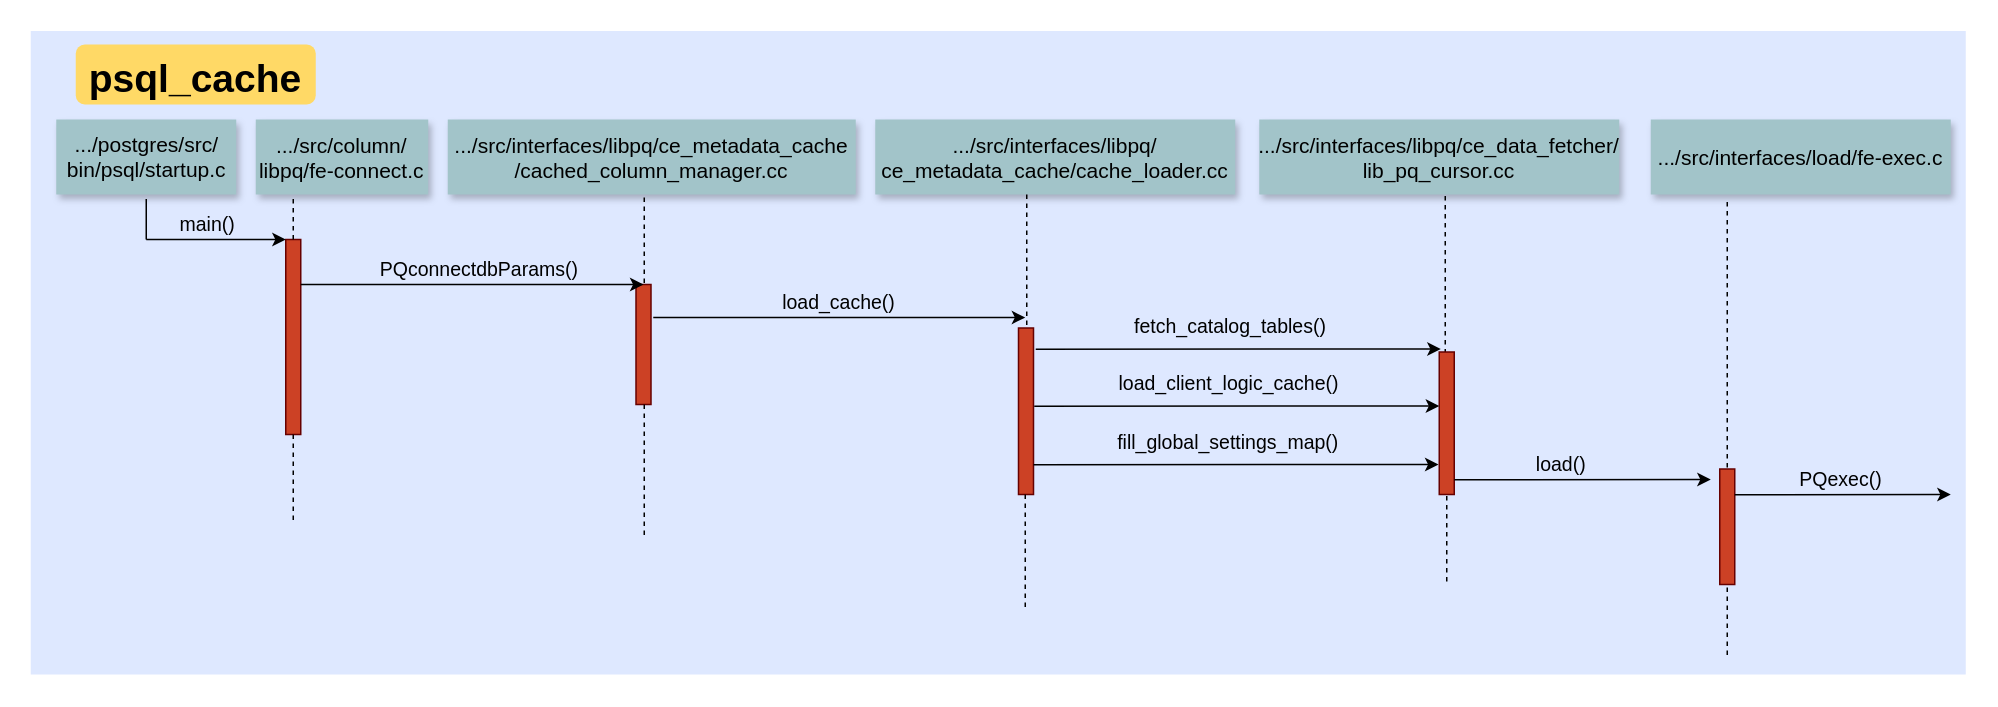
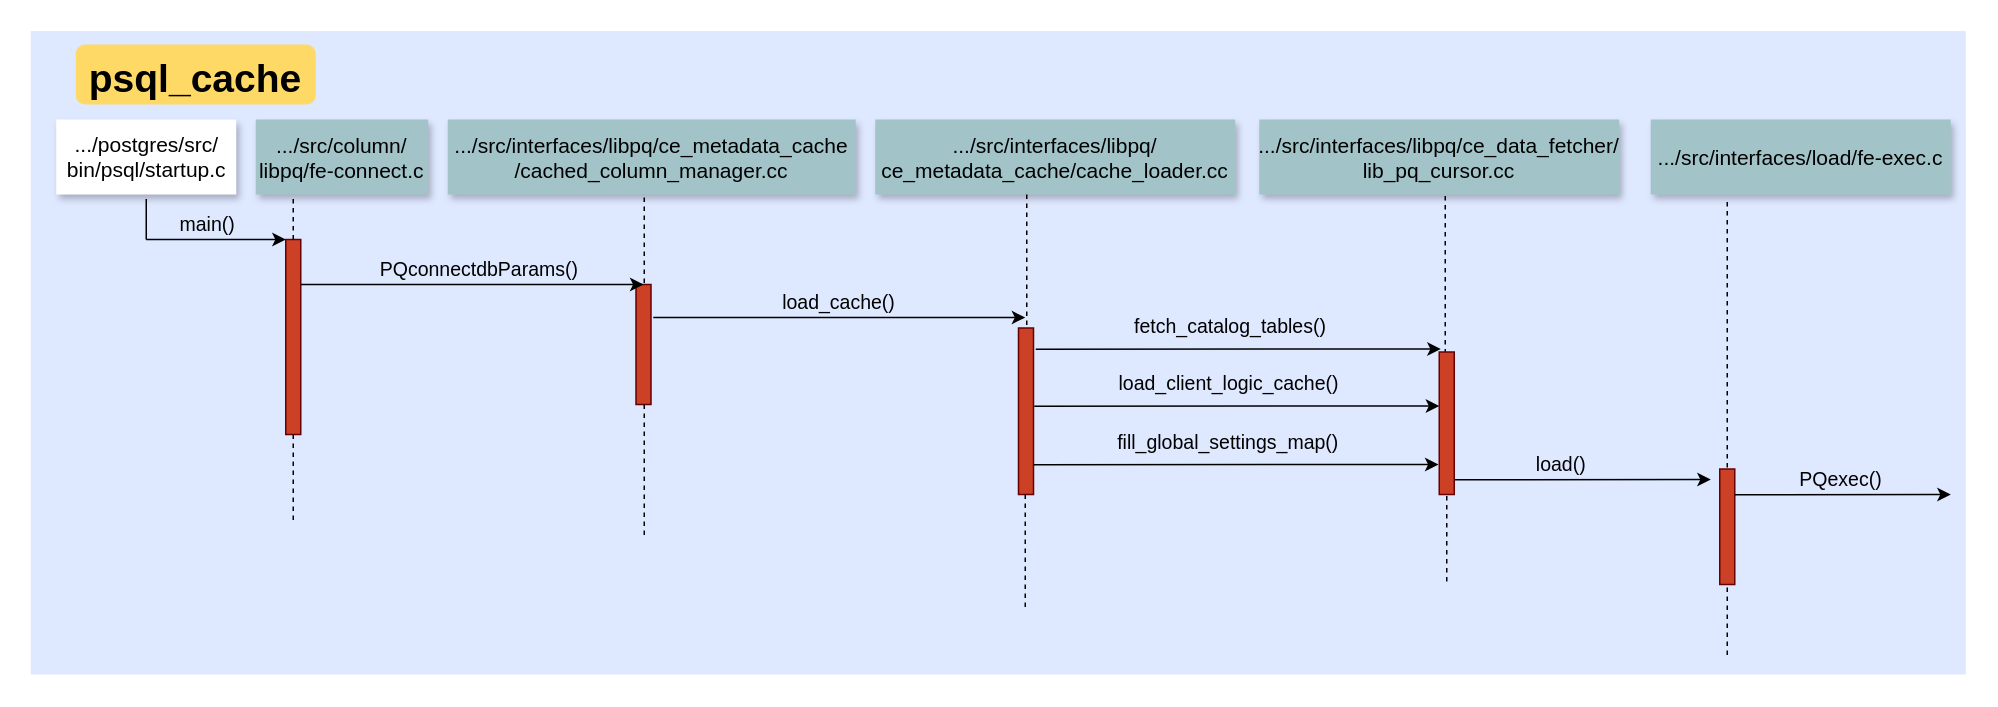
(146, 157) -> (146, 157)
